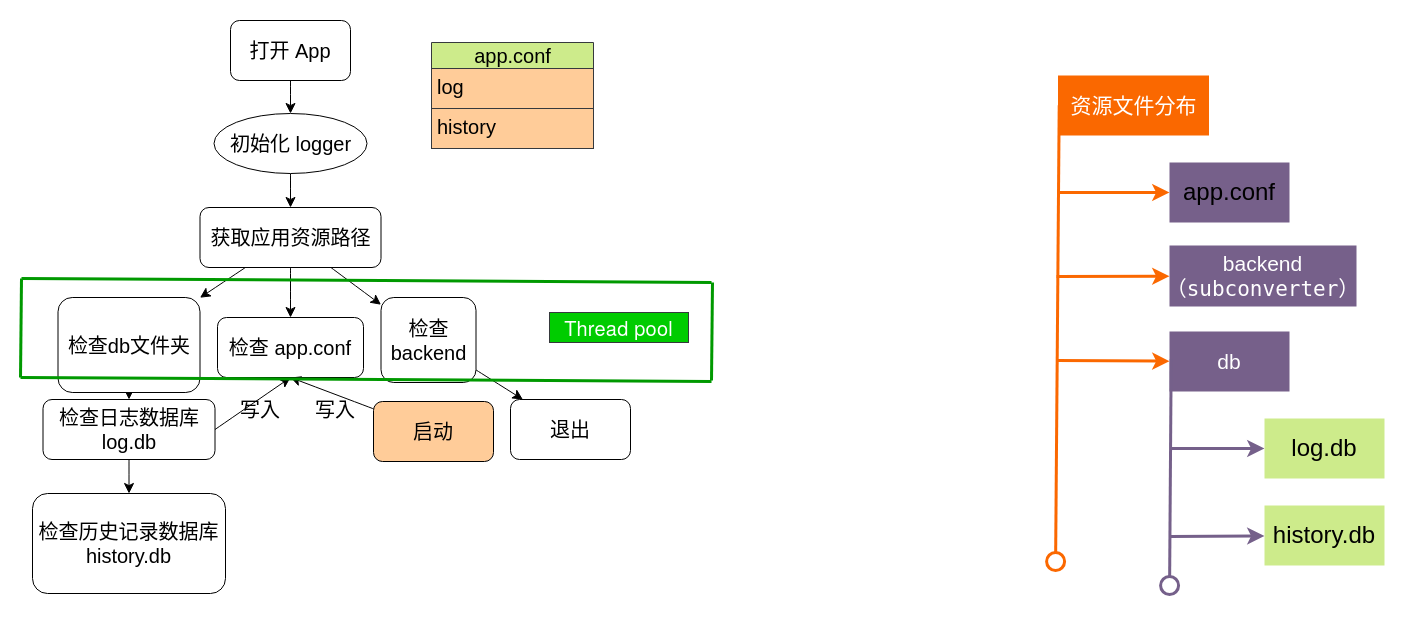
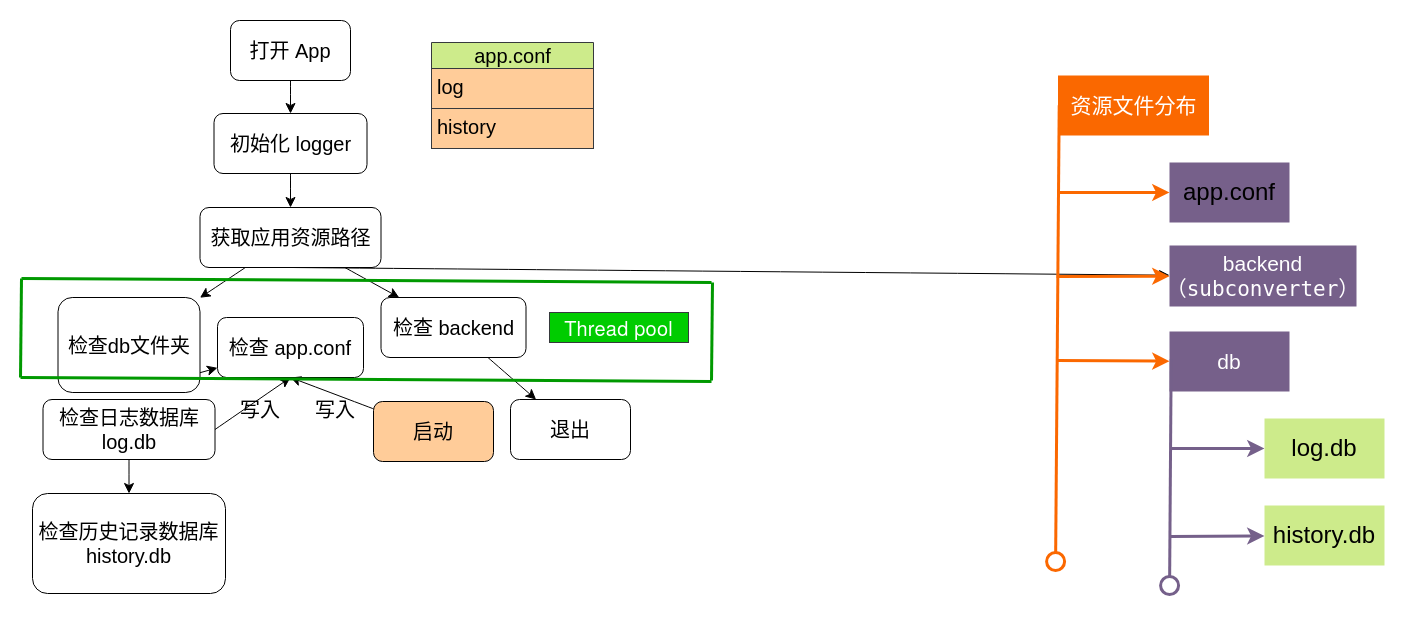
(291, 144) -> (291, 144)
(291, 289) -> (721, 271)
(429, 340) -> (454, 328)
(129, 392) -> (204, 372)
